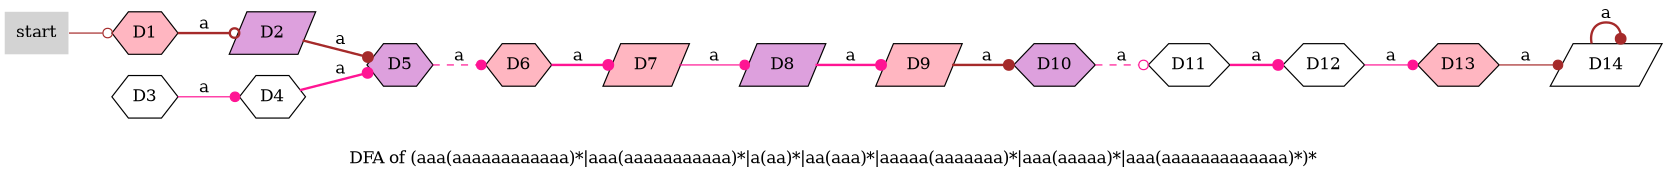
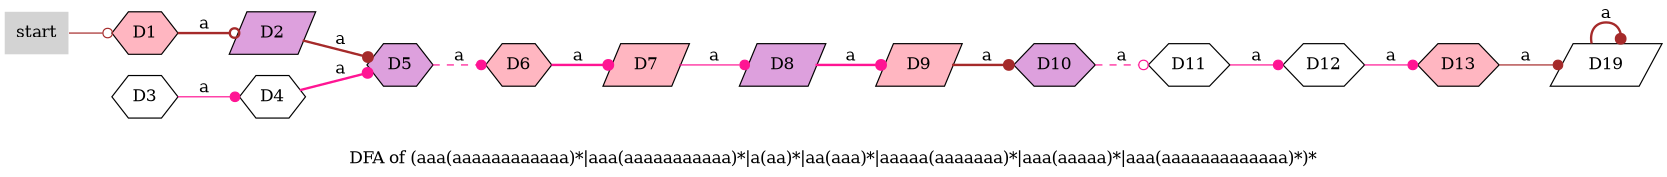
(1252, 65) -> (1252, 65)
(1606, 65) -> (1606, 65)
